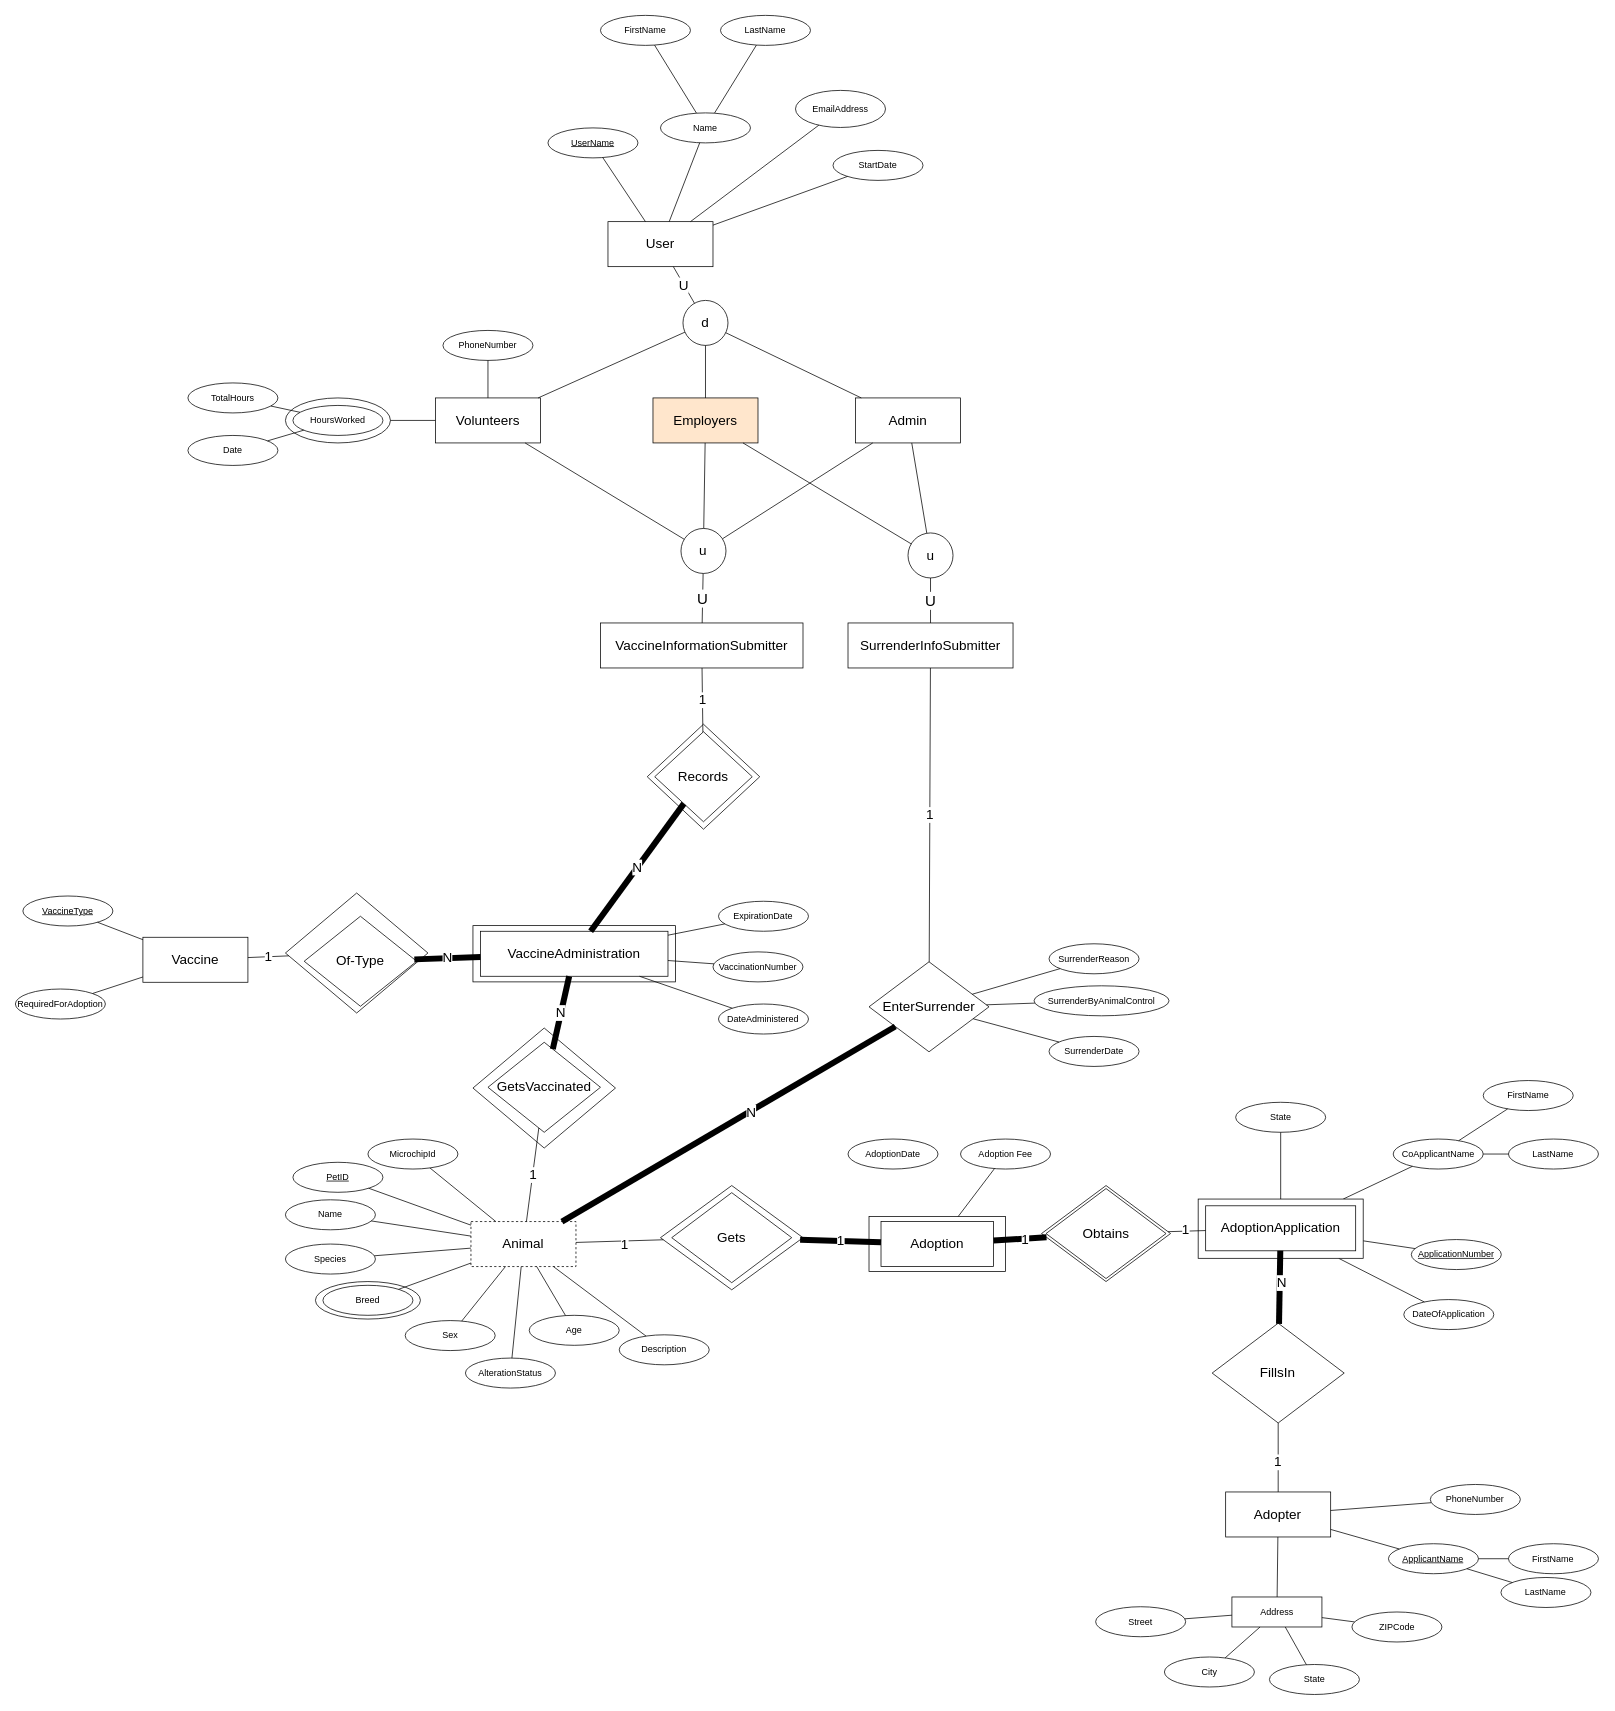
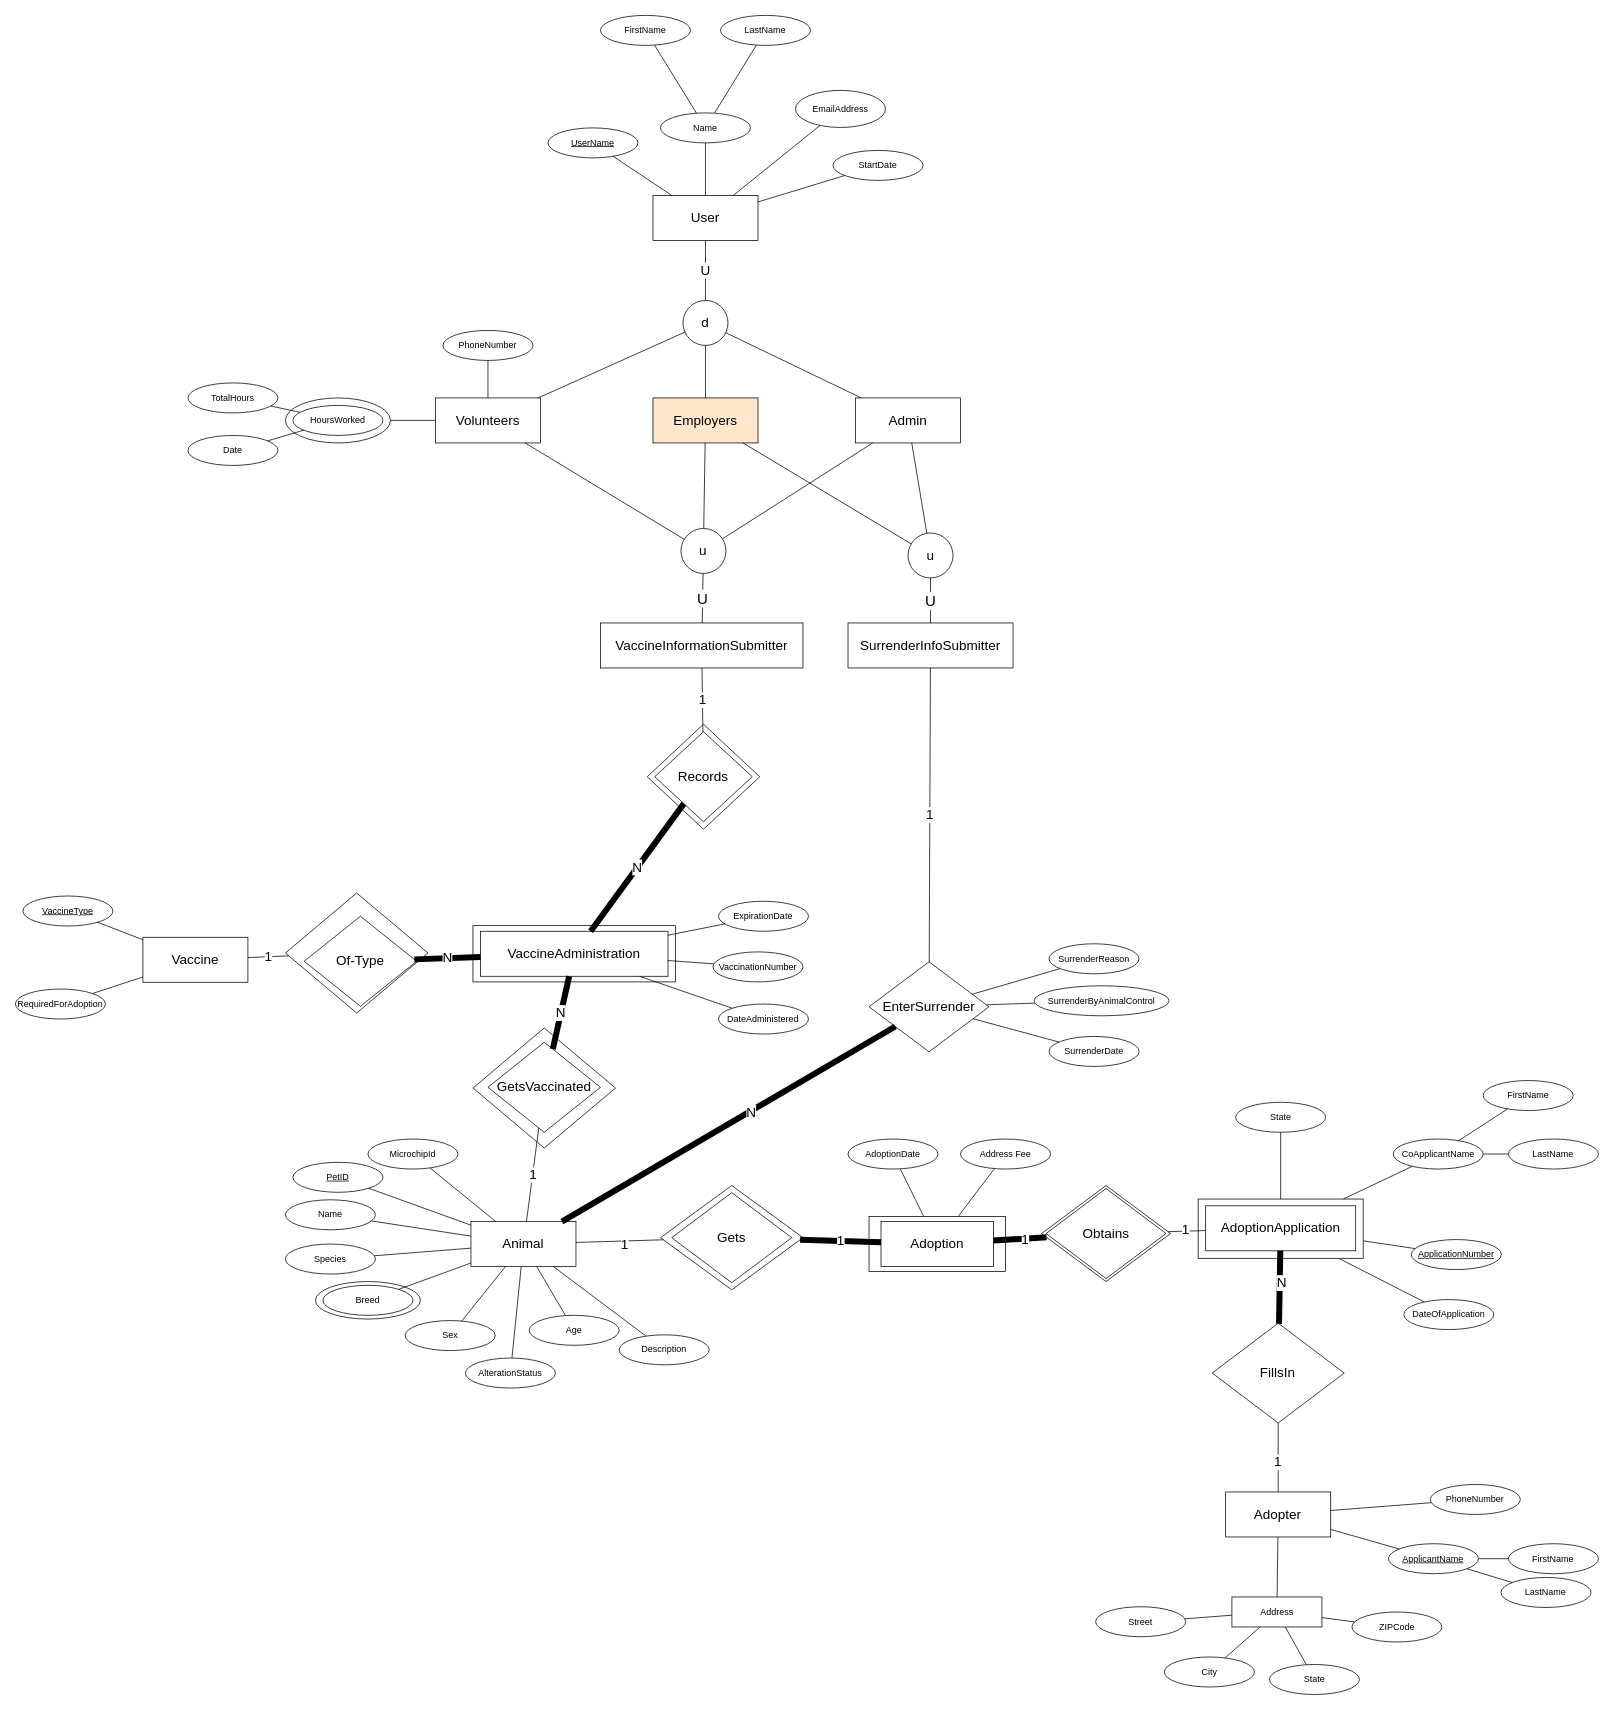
(660, 244) -> (705, 218)
(1005, 1154) -> (1005, 1154)
none -> (912, 1192)
(523, 1244) -> (523, 1244)
